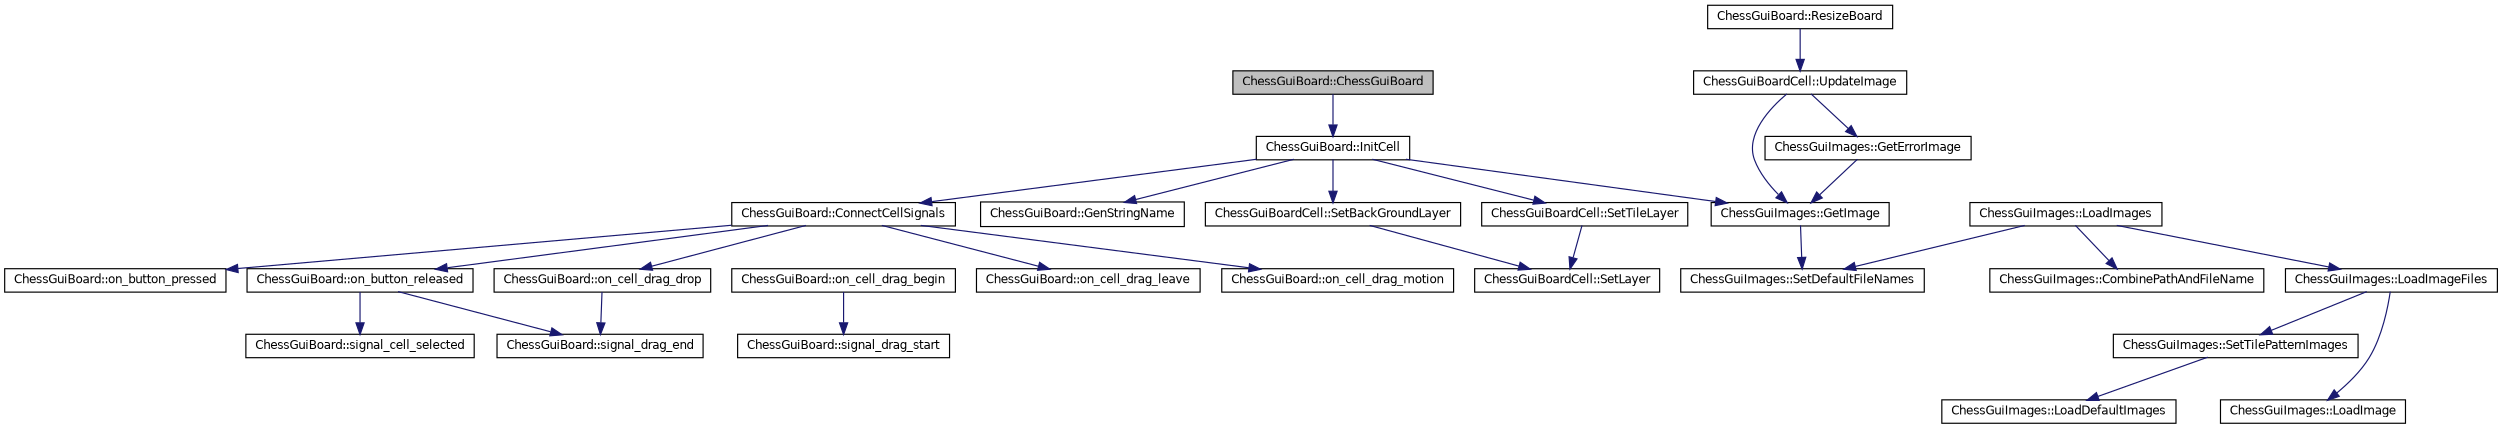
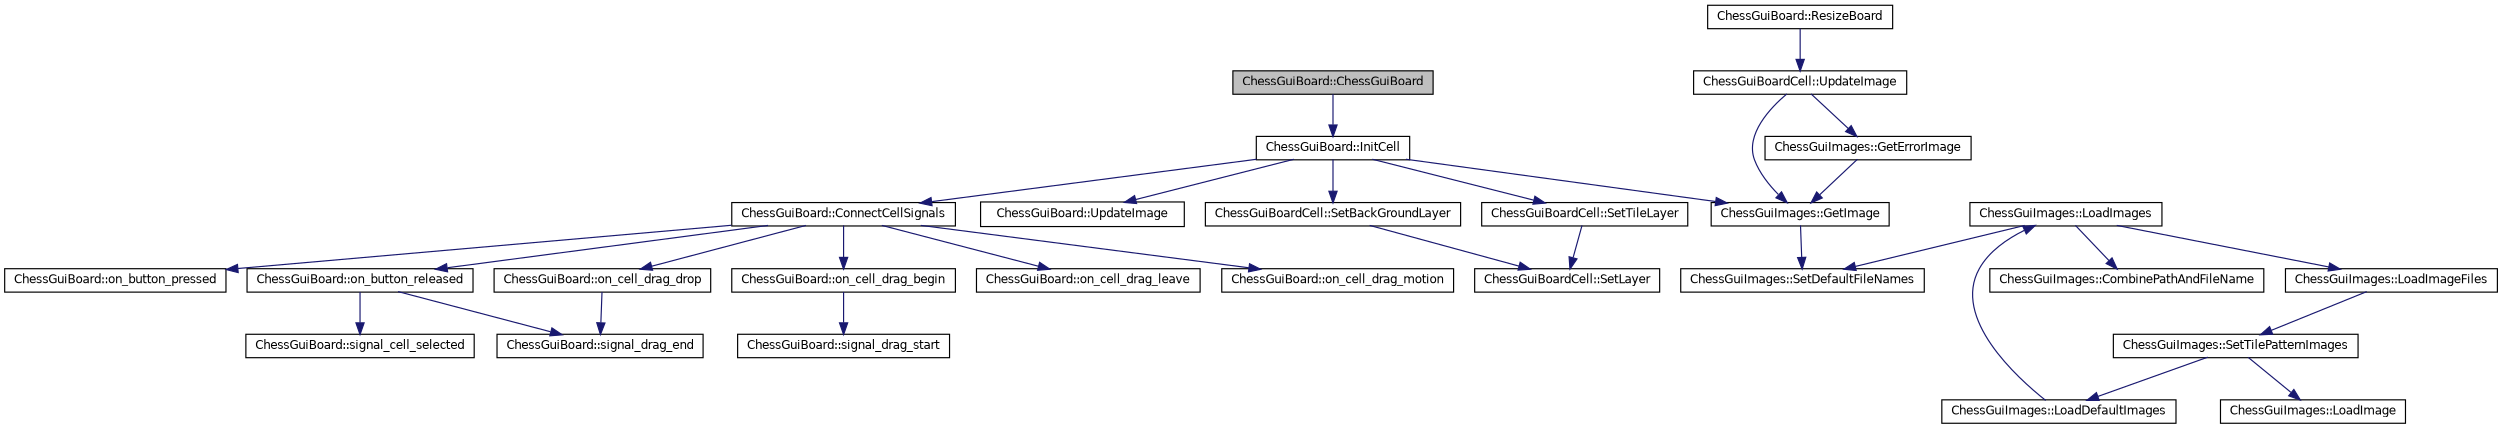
(1082, 214) -> (1082, 214)
none -> (844, 241)
none -> (1977, 317)
(2374, 348) -> (2270, 375)
